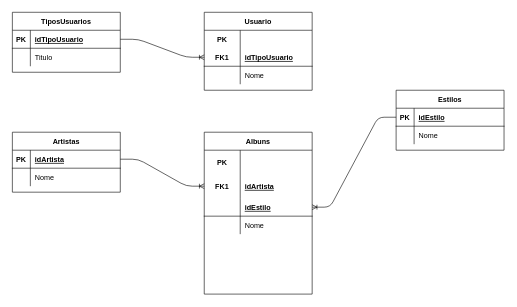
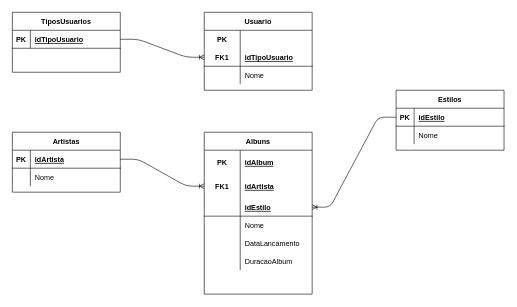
(75, 57) -> none
none -> (276, 162)
none -> (276, 243)
none -> (276, 261)
